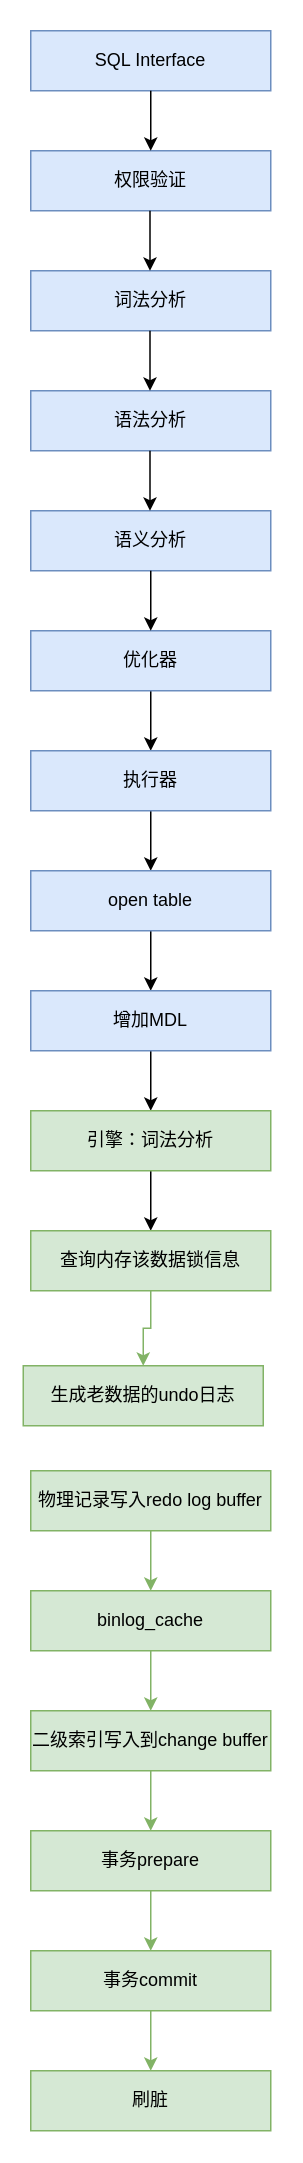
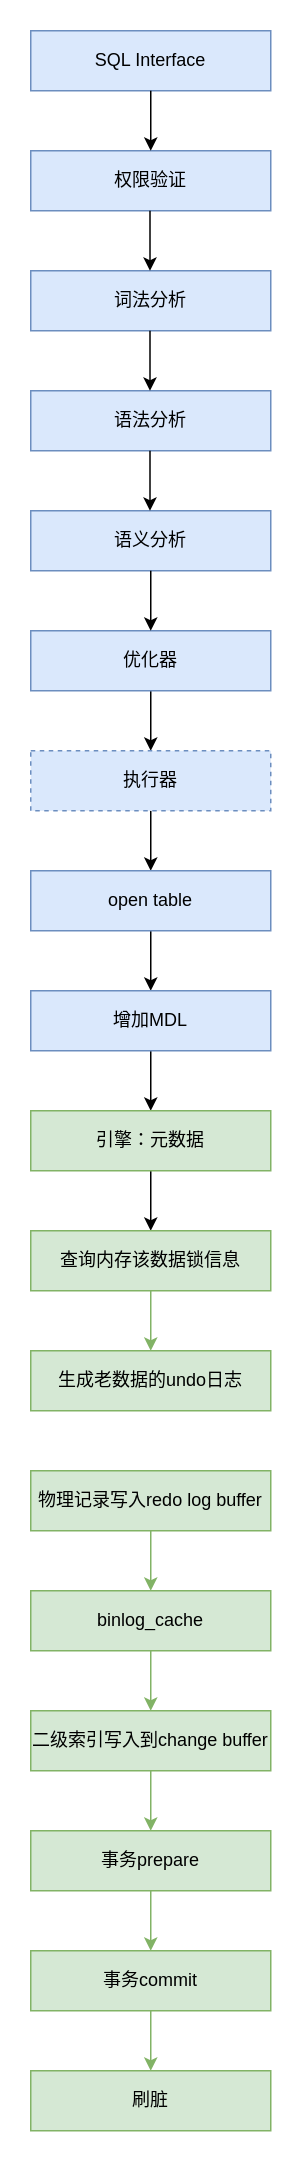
(151, 781) -> (151, 781)
(151, 1141) -> (151, 1141)
(143, 1396) -> (151, 1381)
